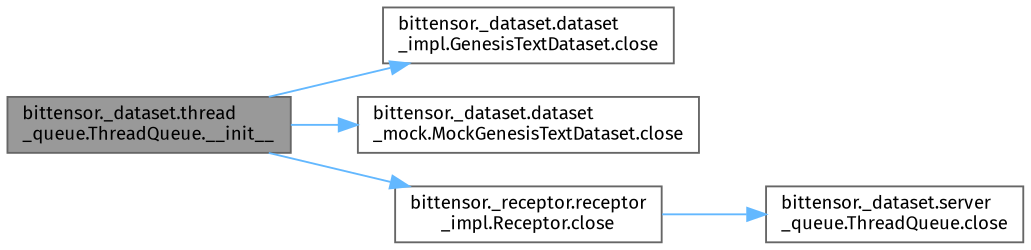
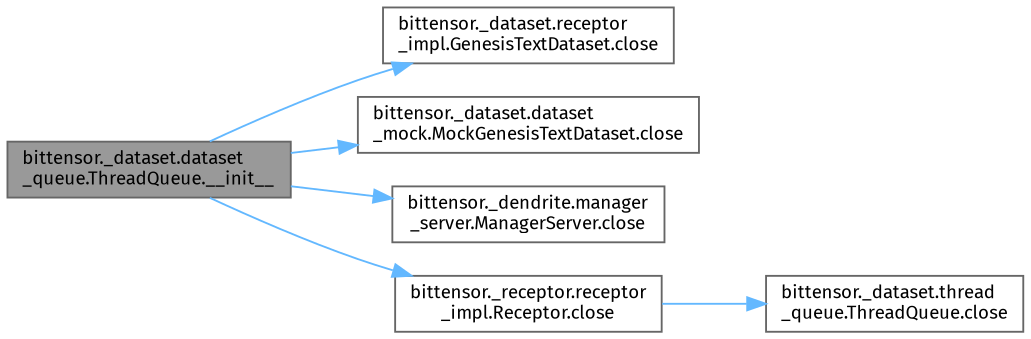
(528, 35) -> (528, 35)
(149, 125) -> (149, 170)
none -> (528, 214)
(895, 214) -> (895, 304)
